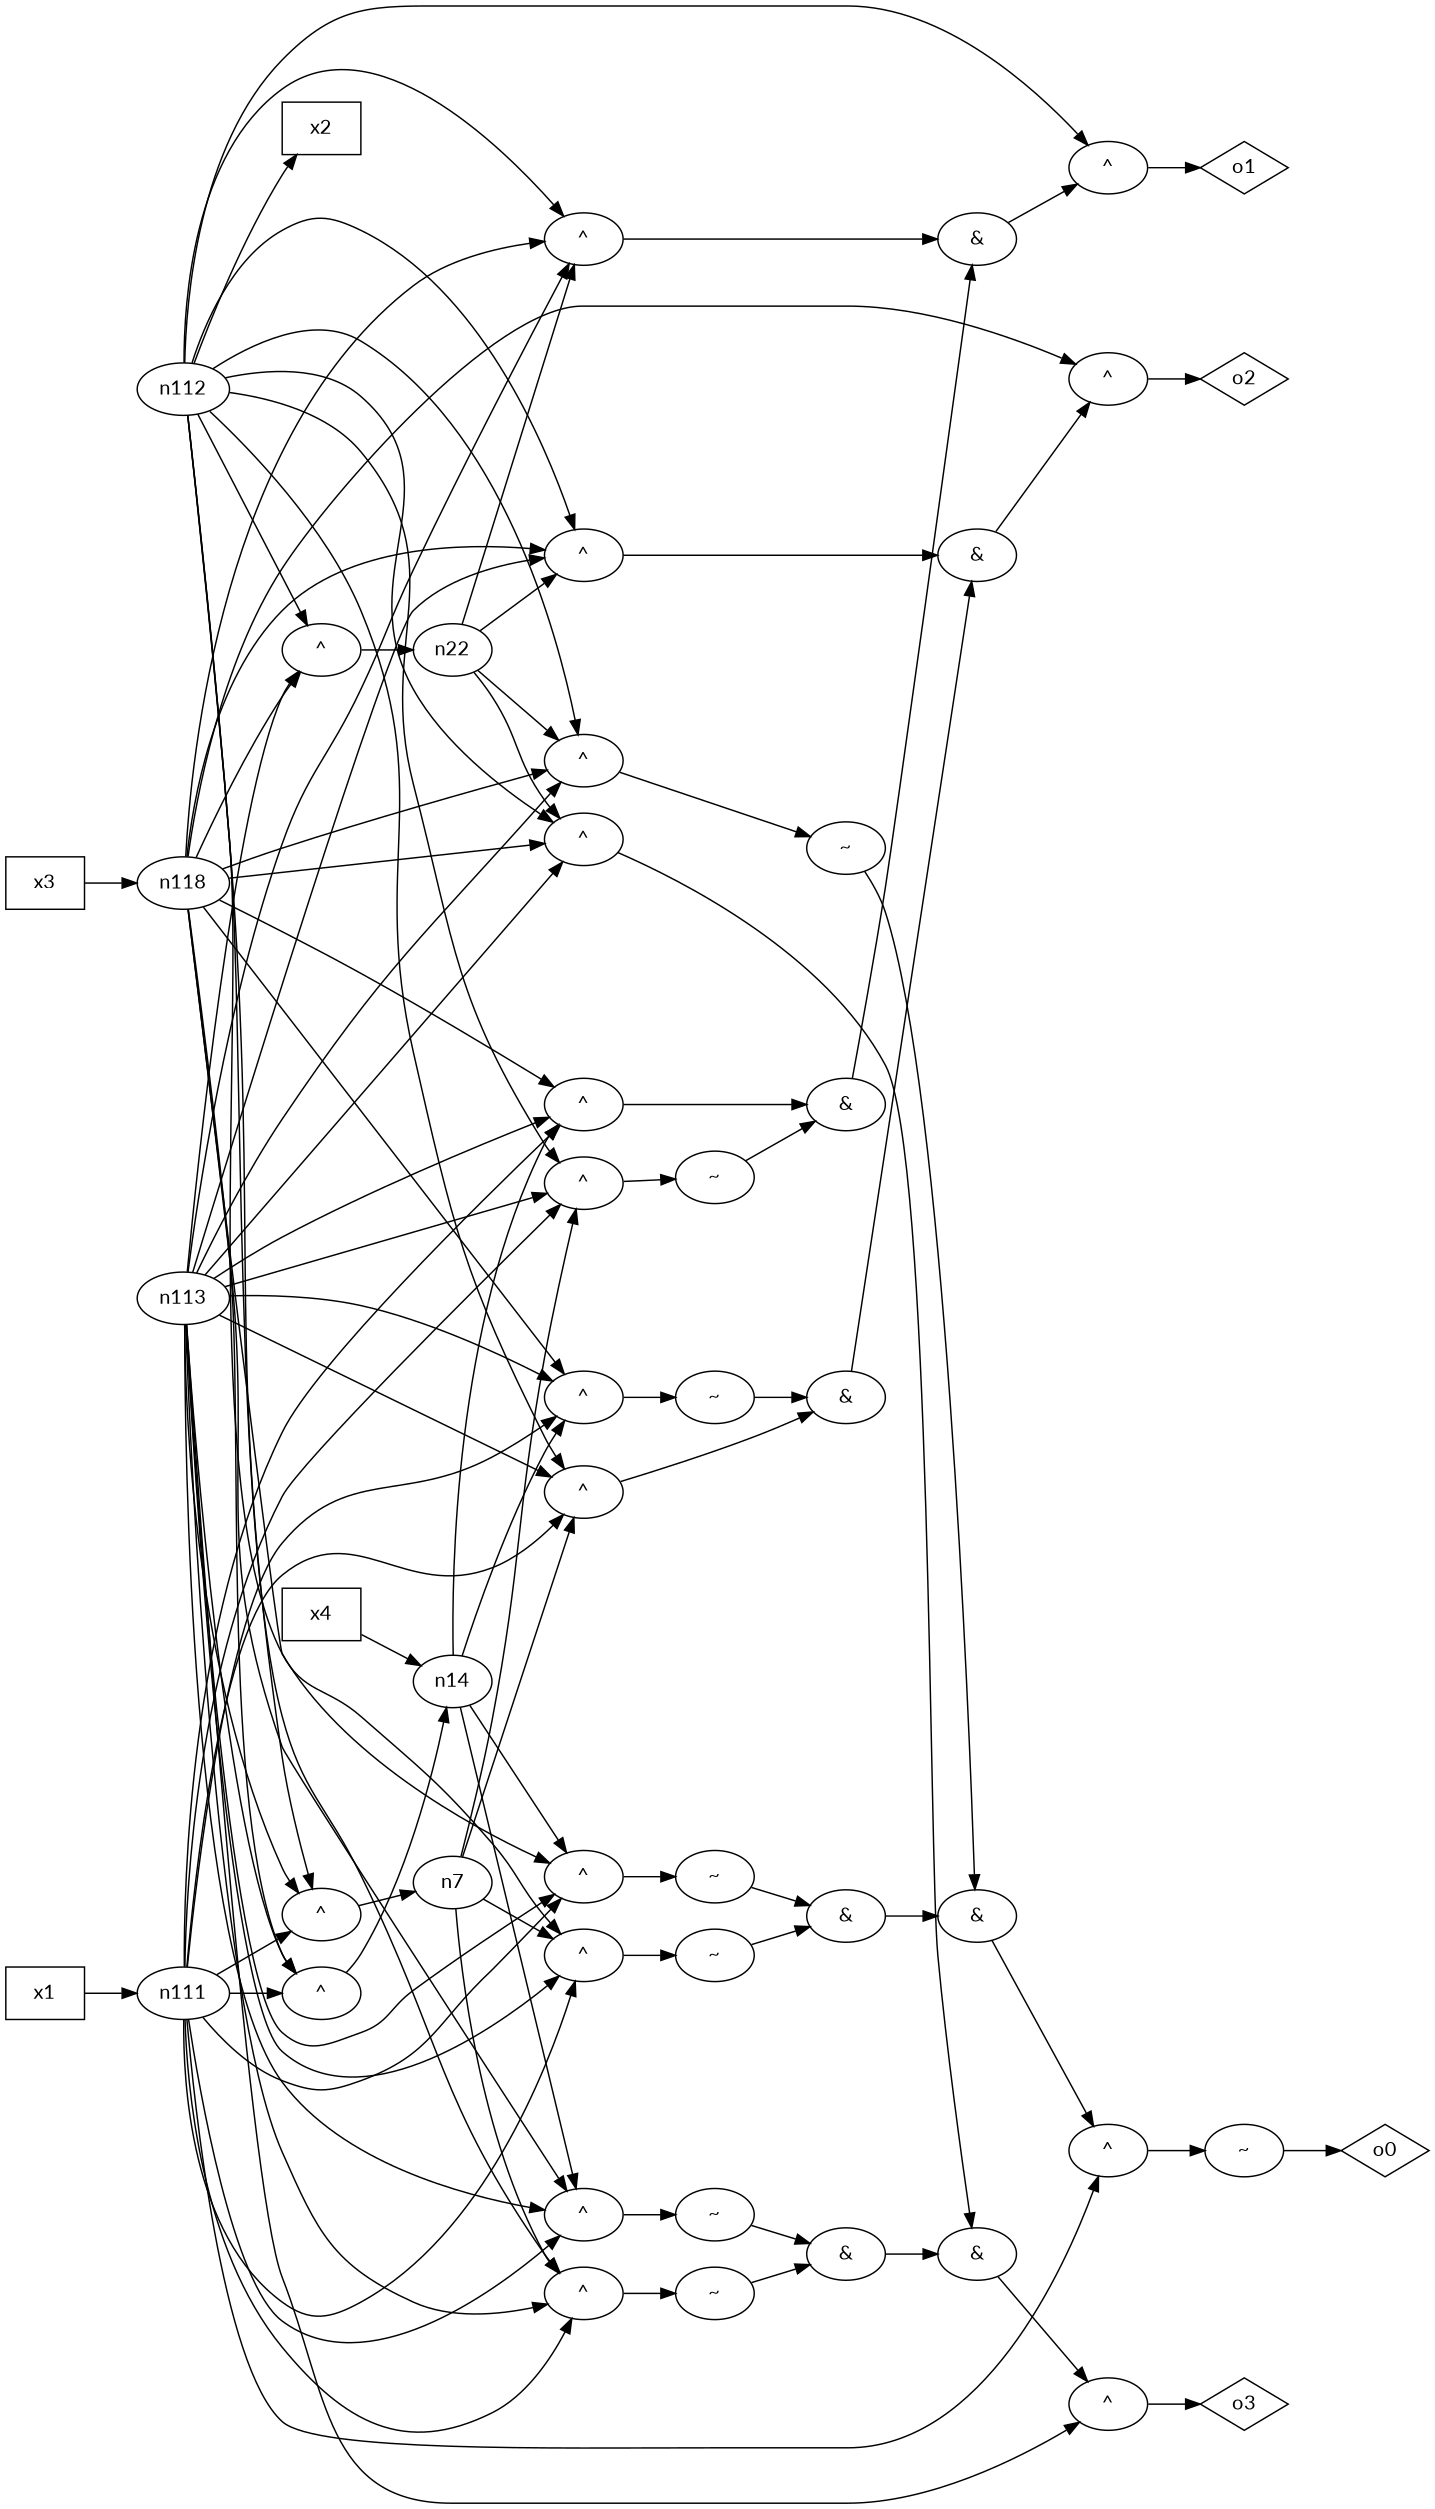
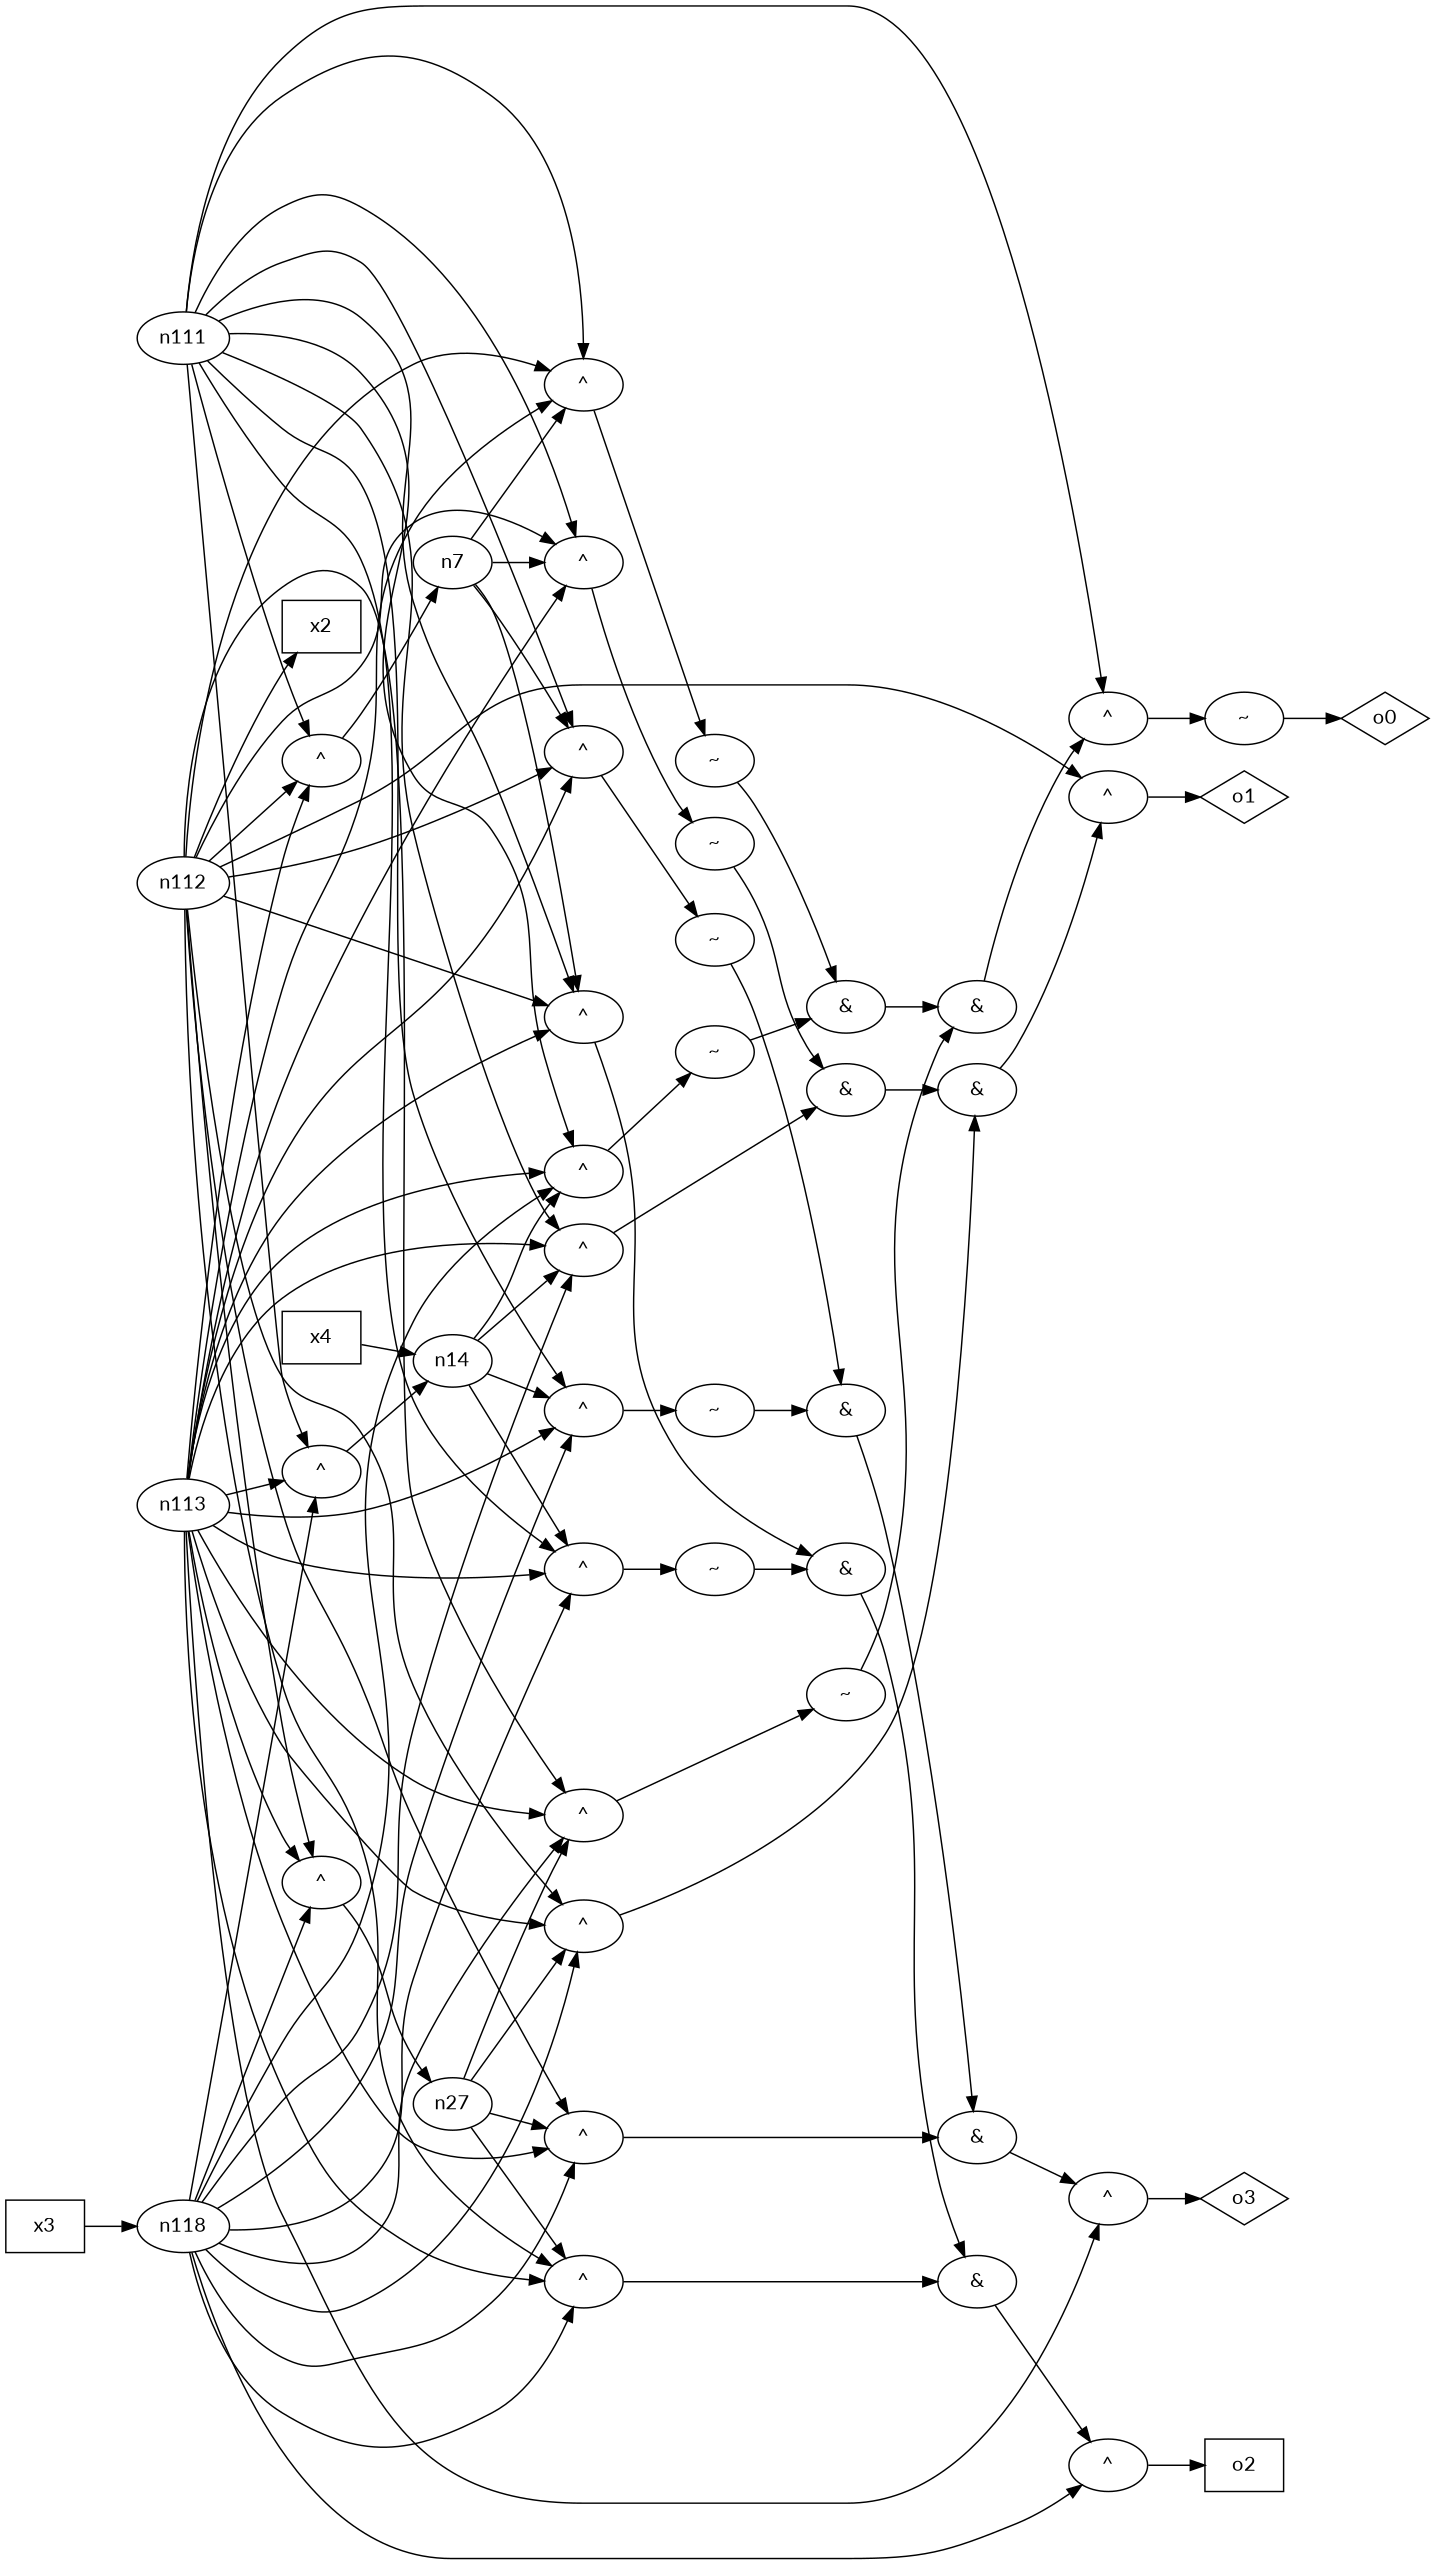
(1244, 379) -> (1244, 2465)
(453, 650) -> (453, 2104)
(45, 1993) -> none
